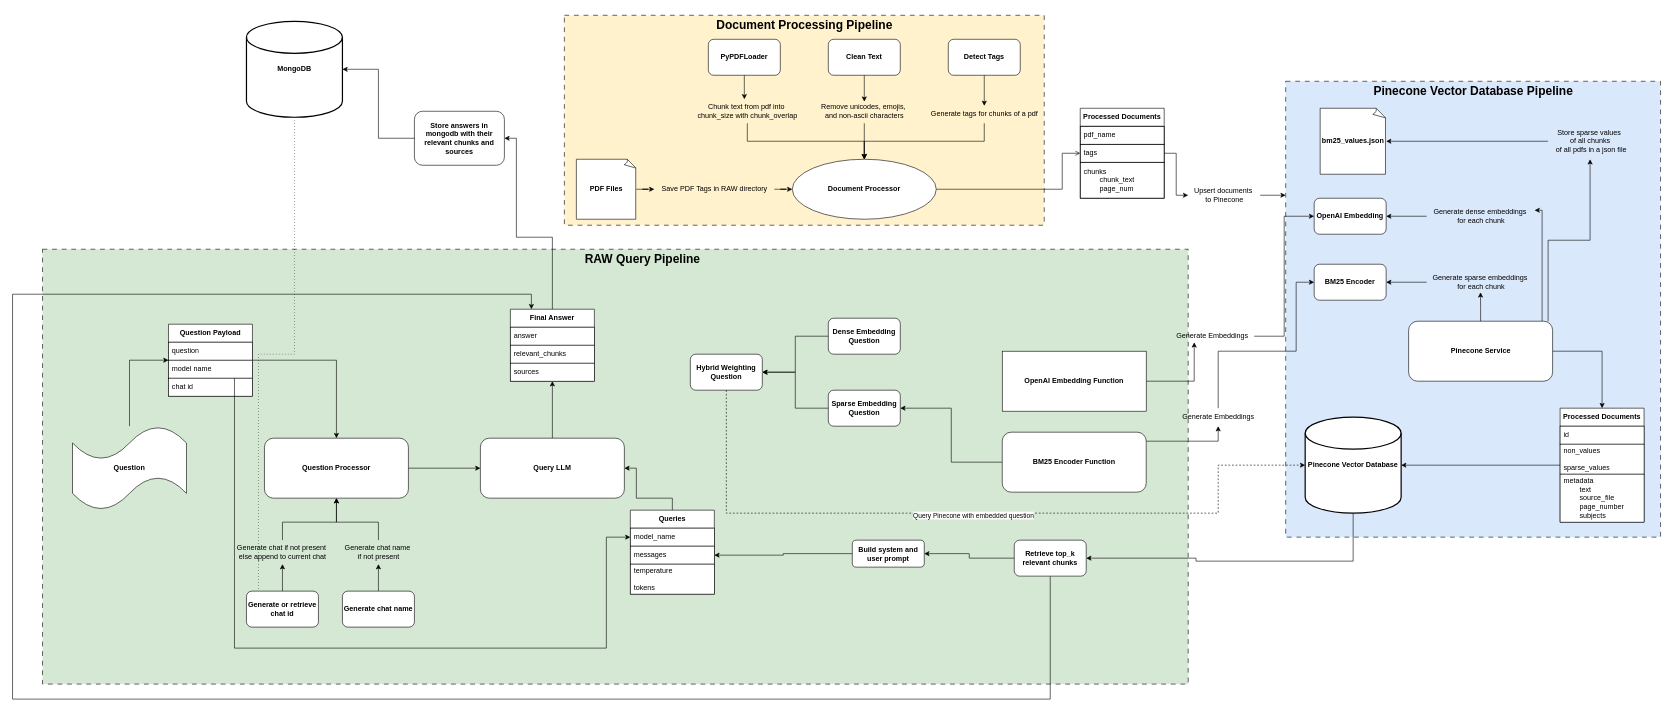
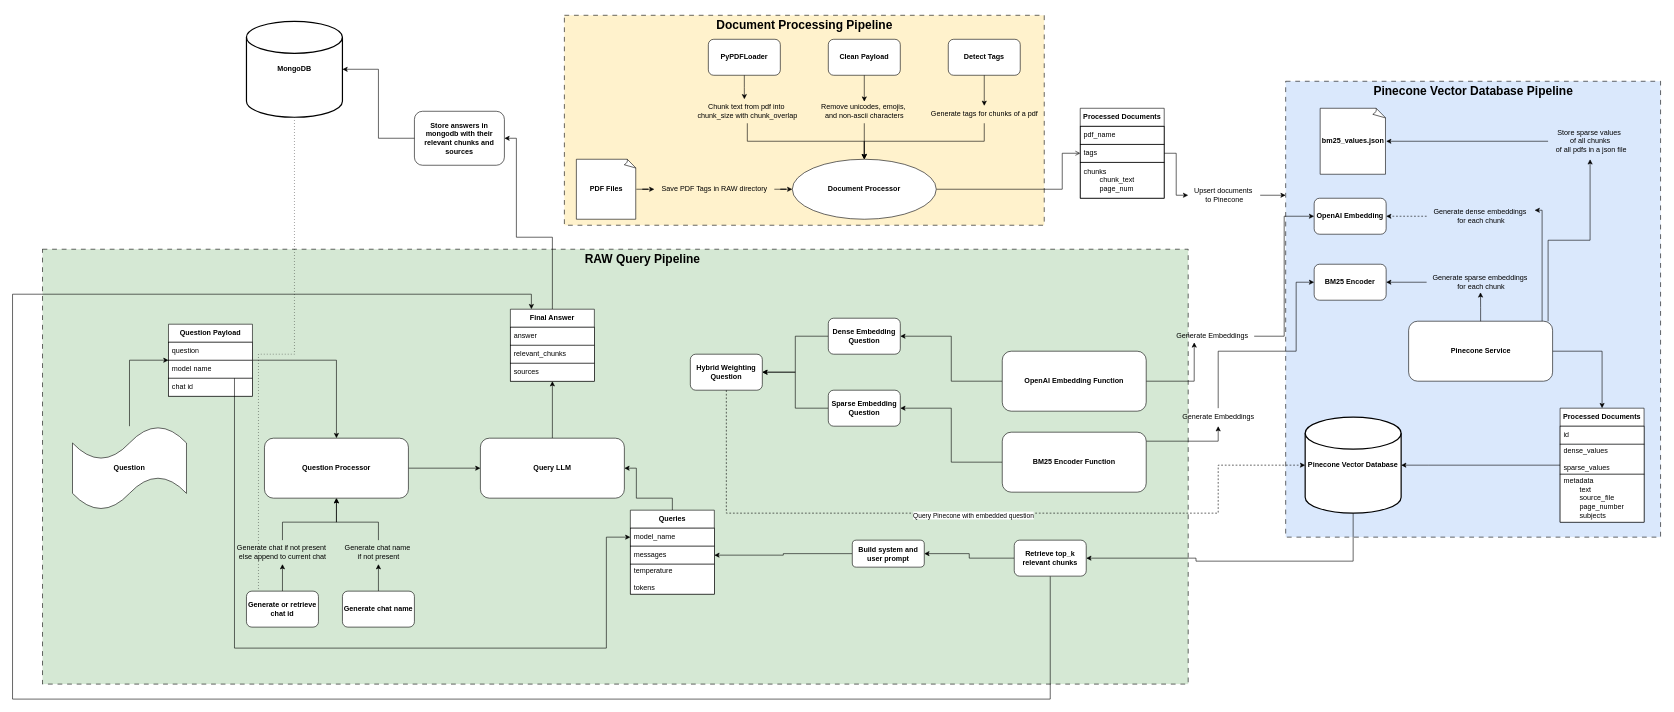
(864, 57) -> (864, 57)
(1408, 216) -> (1408, 216)
none -> (951, 381)
(1074, 381) -> (1074, 381)
(1589, 459) -> (1589, 459)
